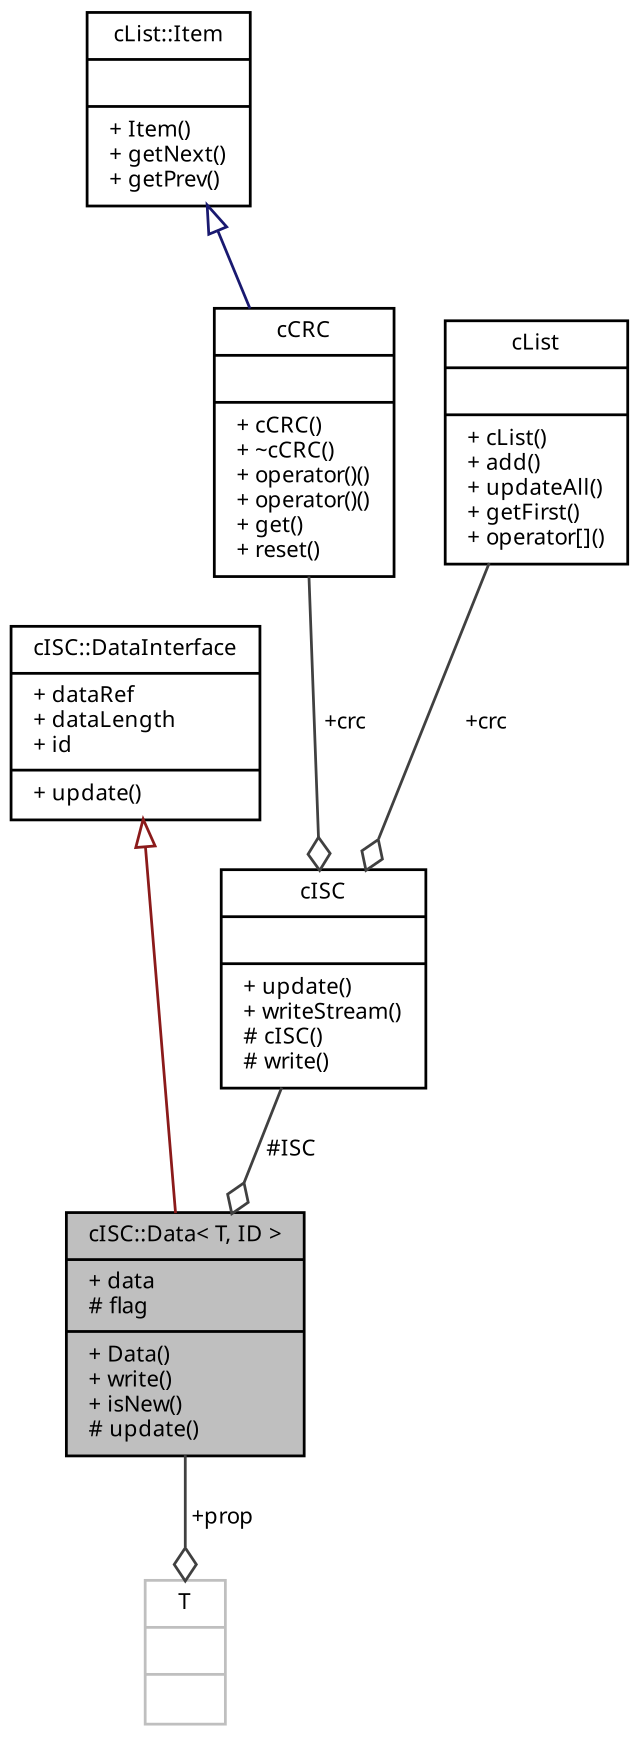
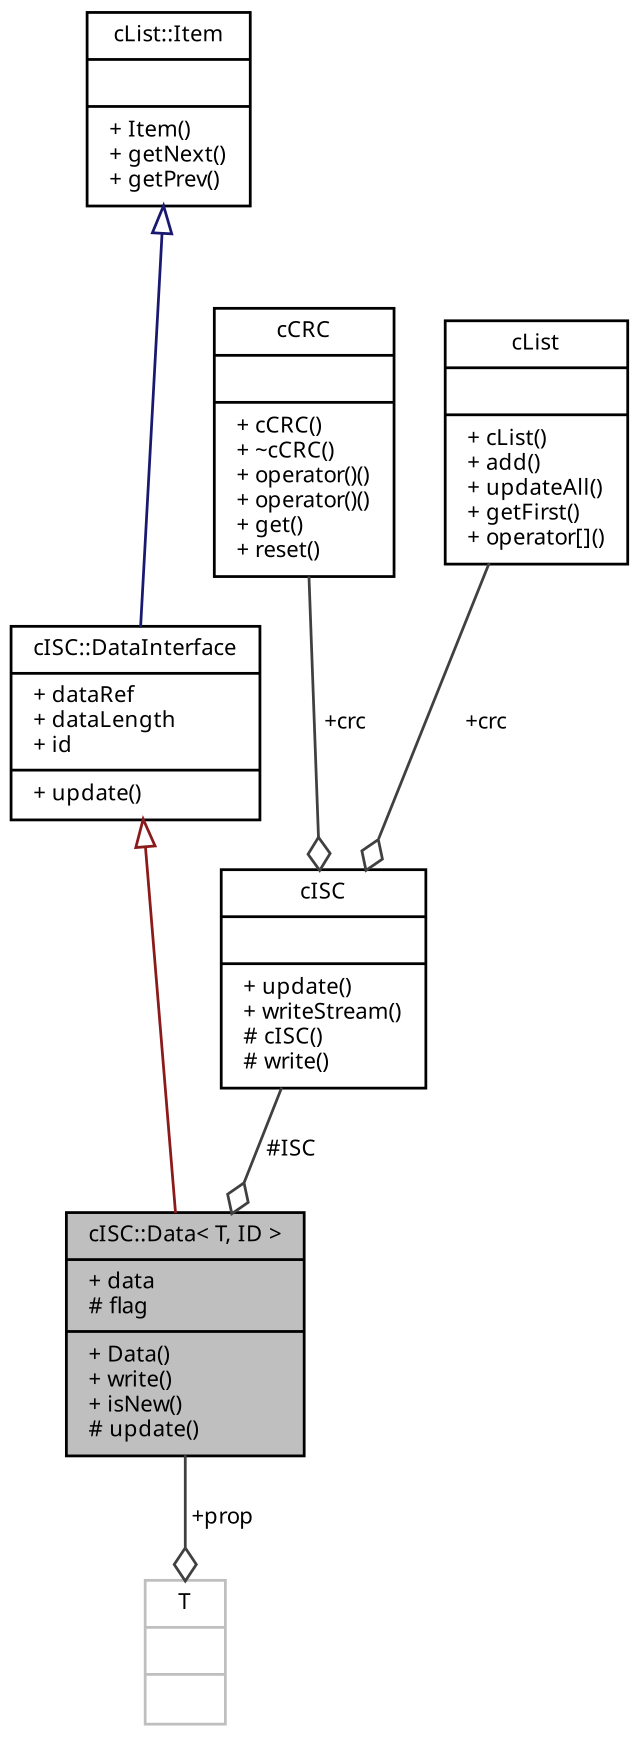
(234, 270) -> (151, 431)
